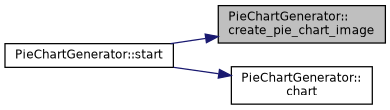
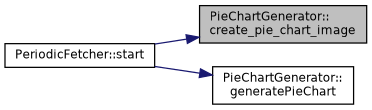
(89, 56) -> (80, 56)
(302, 85) -> (283, 85)
